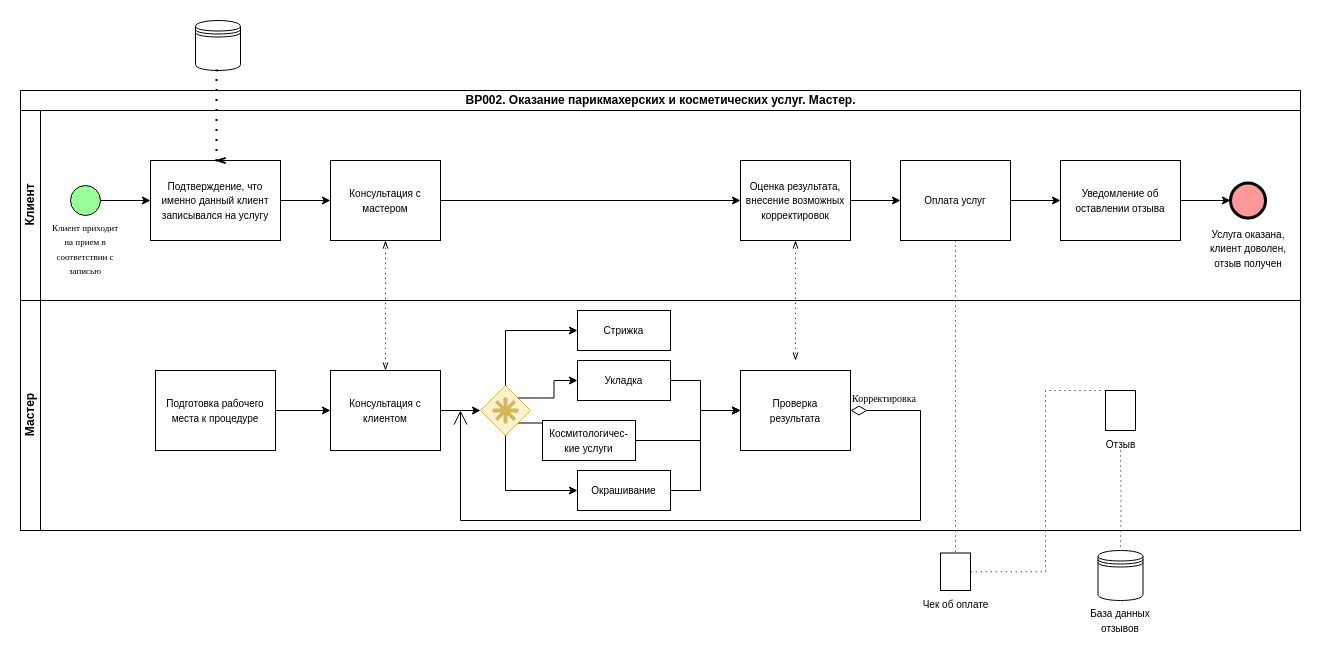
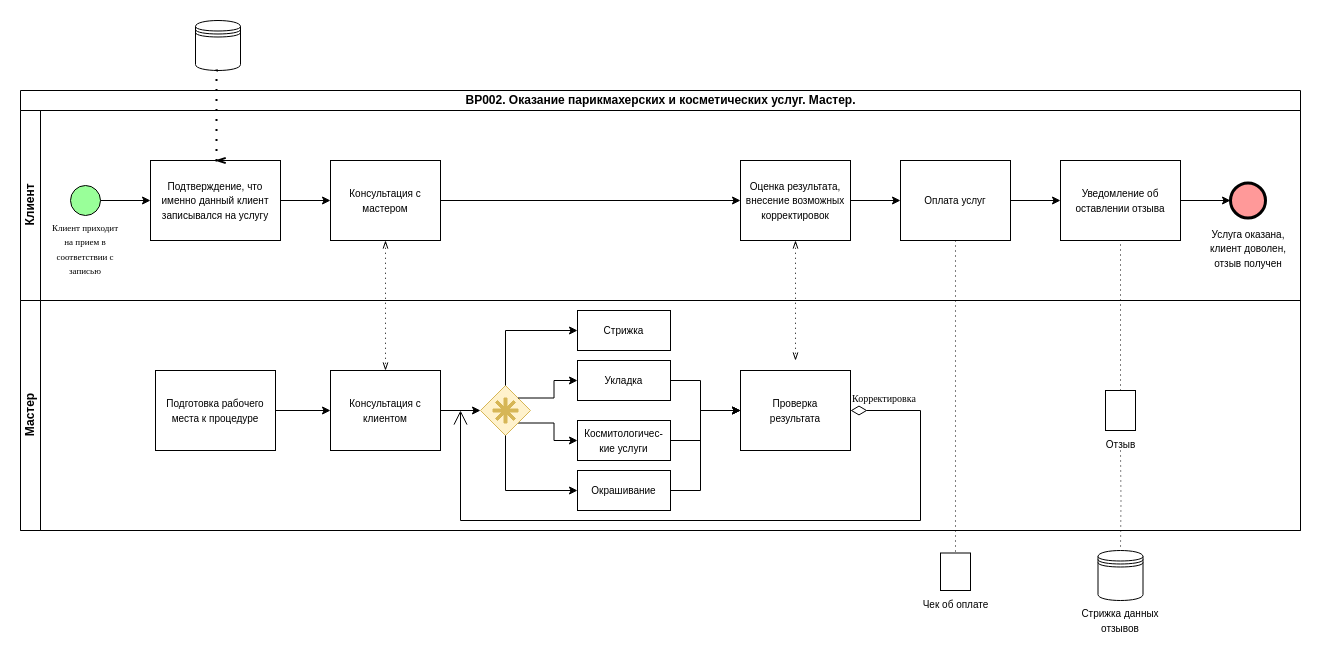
(589, 441) -> (624, 441)
(1046, 488) -> (1121, 317)
(1121, 621) -> (1121, 621)
